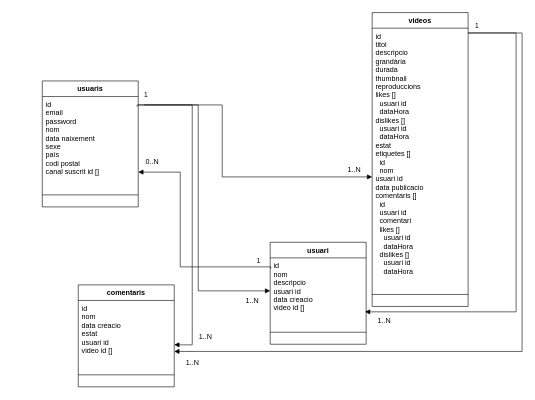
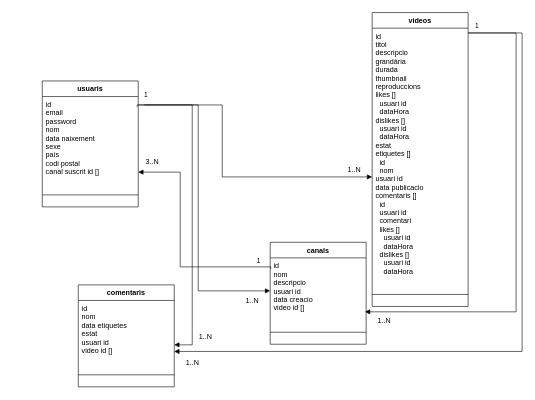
(152, 162) -> (152, 162)
(318, 250) -> (318, 250)
(85, 308) -> (85, 308)
